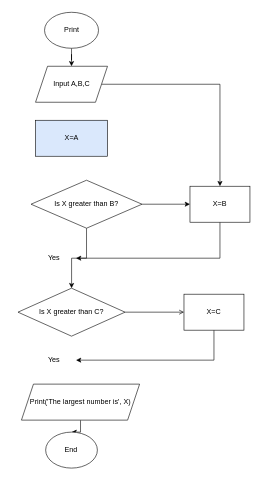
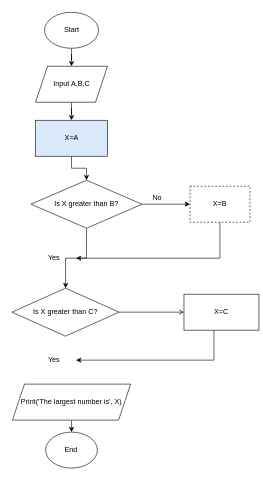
(72, 30) -> (72, 30)
(219, 84) -> (71, 113)
none -> (71, 163)
none -> (157, 198)
(220, 204) -> (220, 204)
(71, 312) -> (65, 312)
(214, 312) -> (221, 312)
(80, 402) -> (71, 402)
